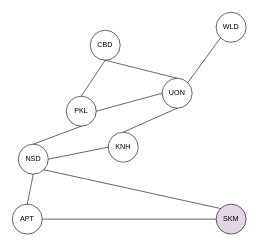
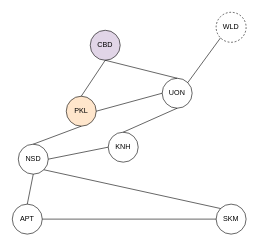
(231, 27) -> (231, 27)
(105, 45) -> (105, 45)
(81, 111) -> (81, 111)
(231, 219) -> (231, 219)
